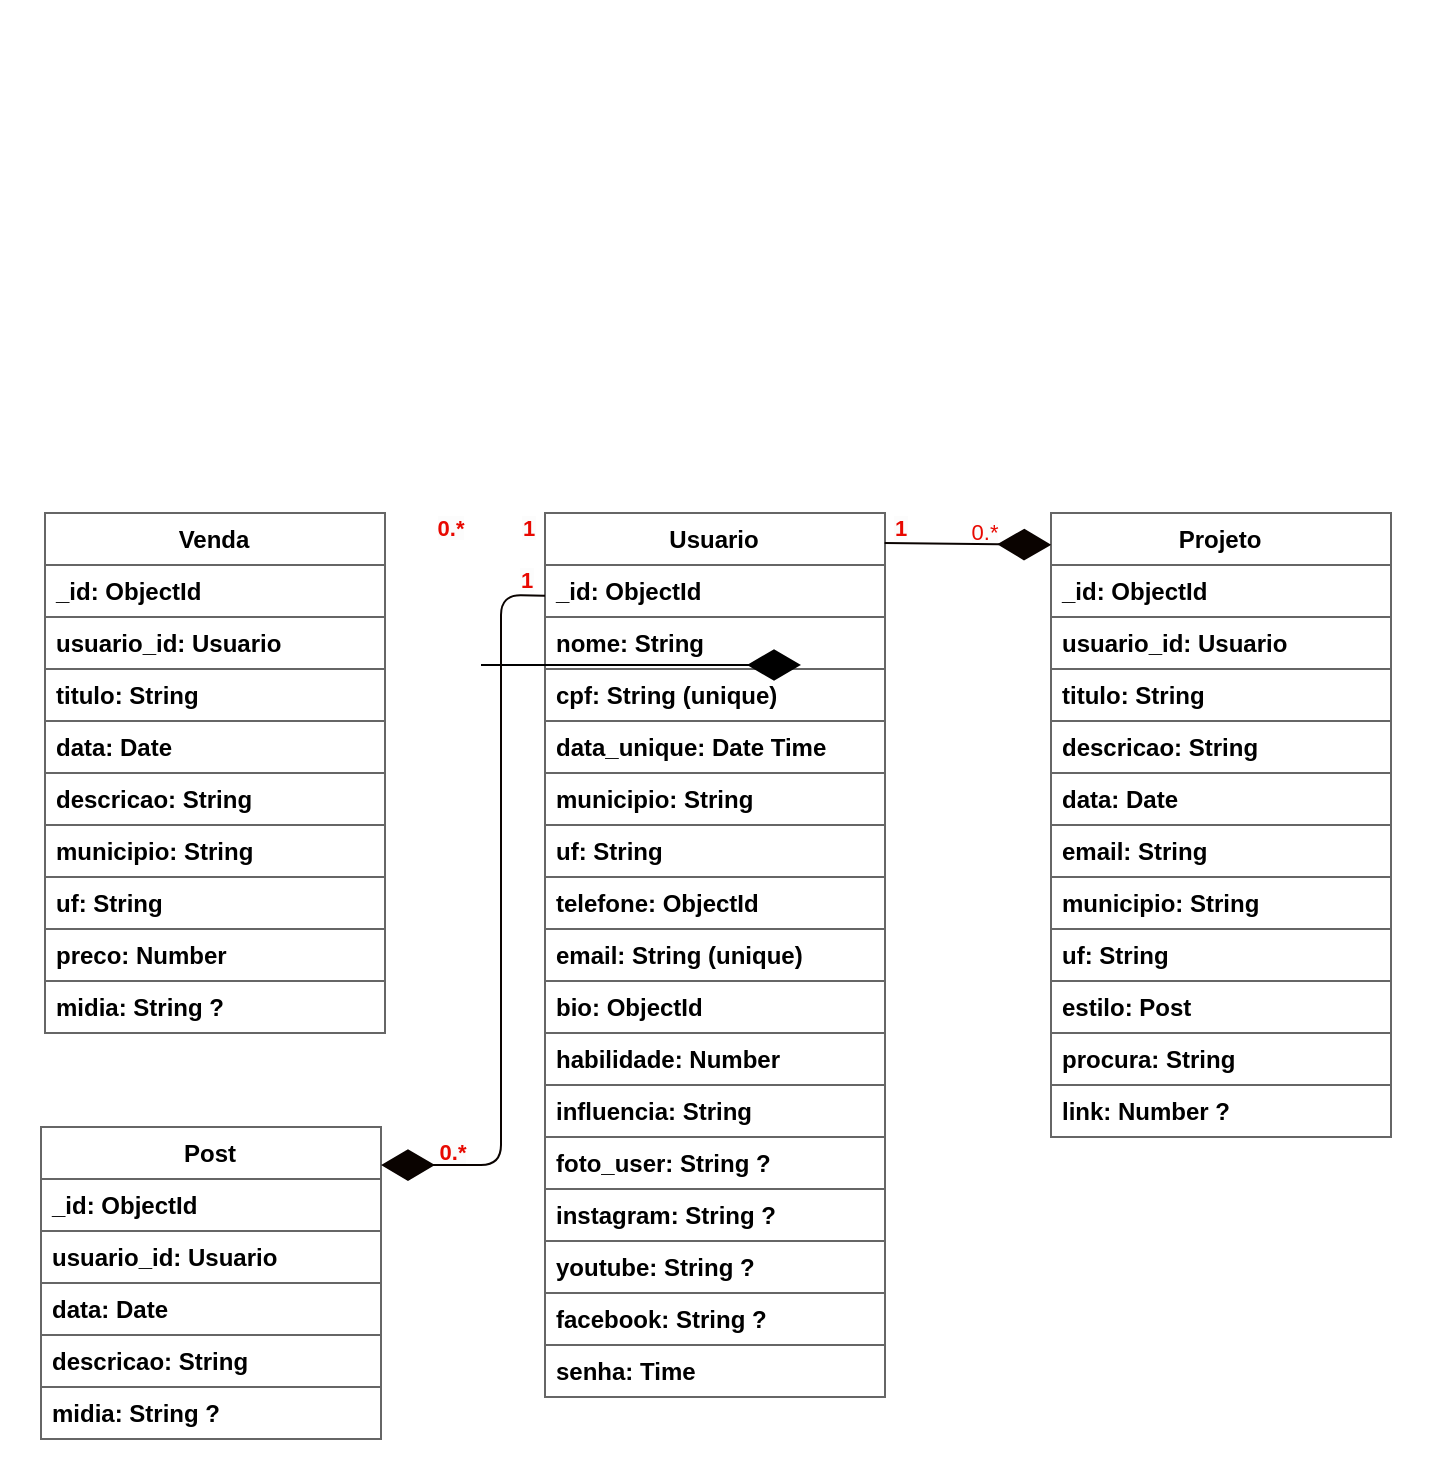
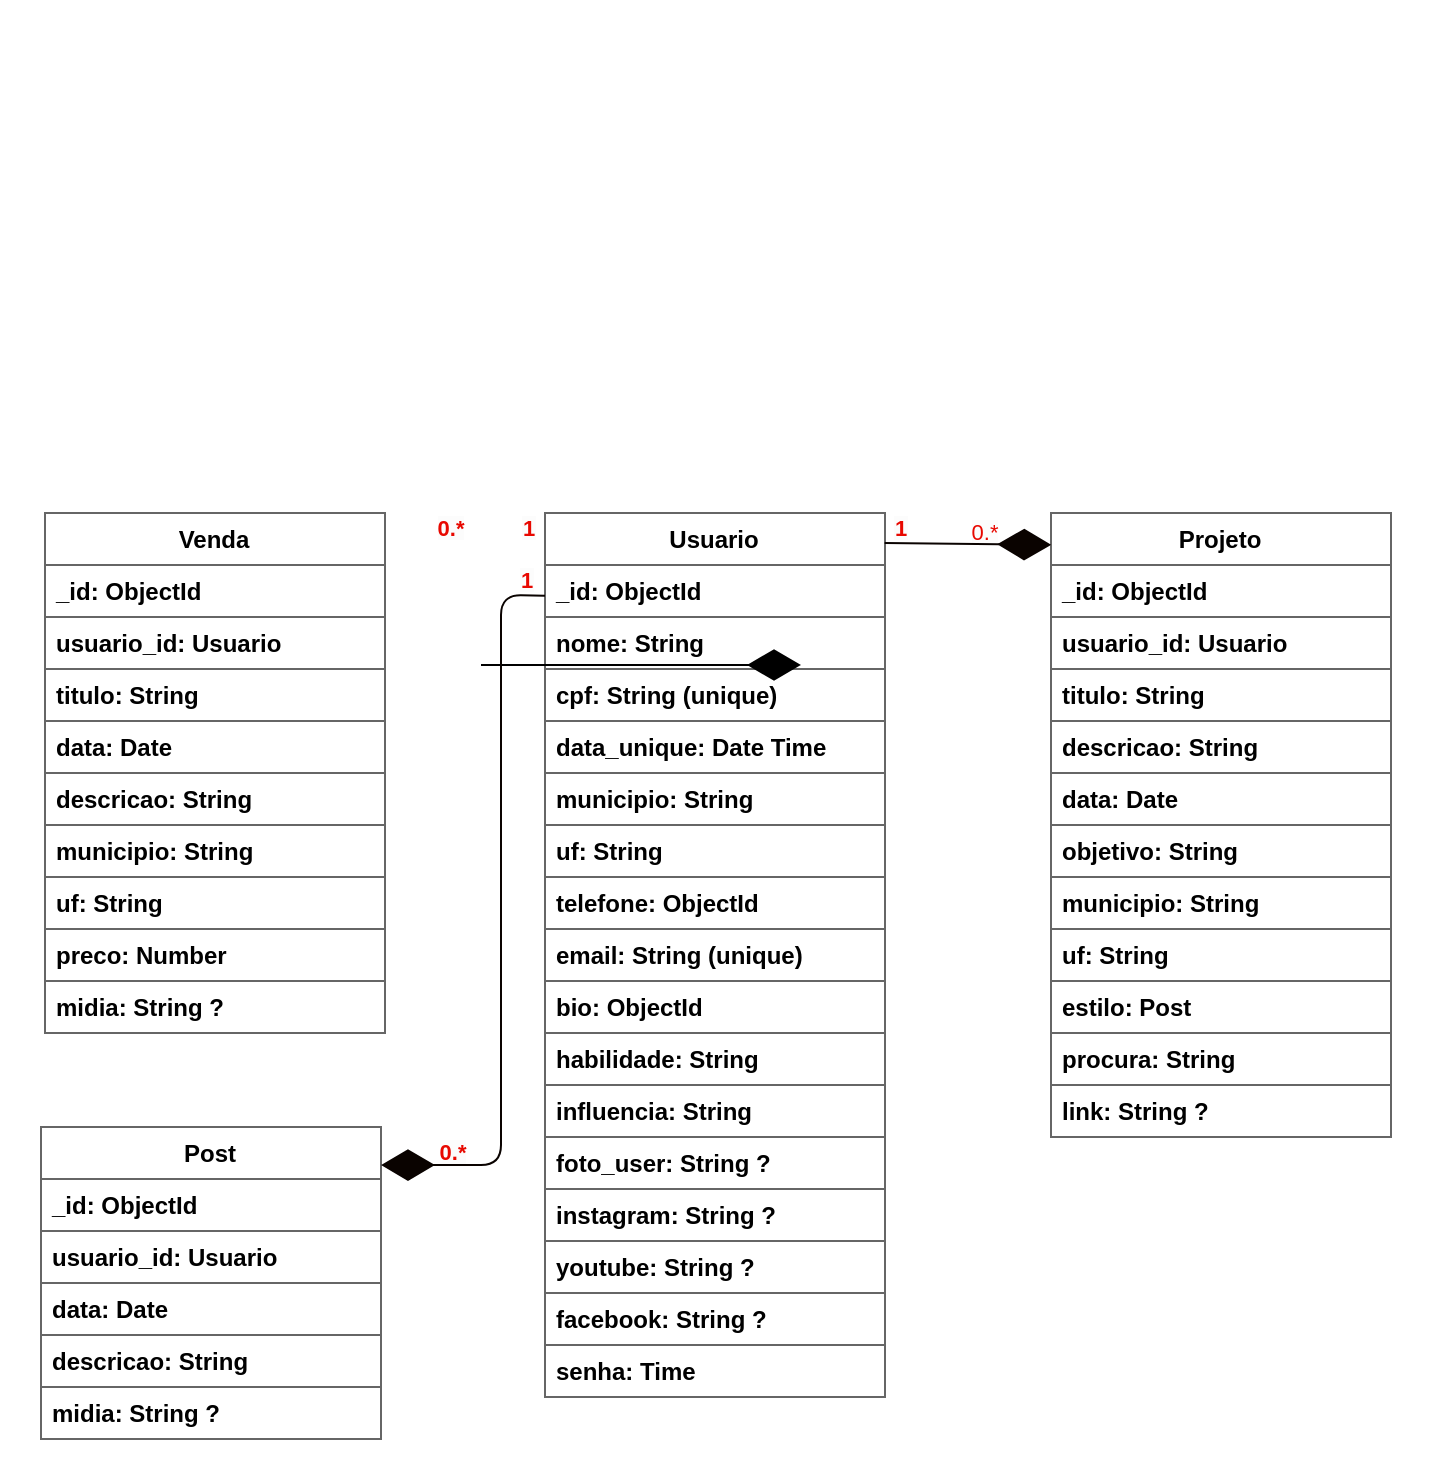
(1134, 852) -> (1157, 852)
(661, 1060) -> (658, 1060)
(1140, 1112) -> (1137, 1112)
